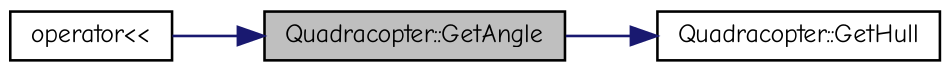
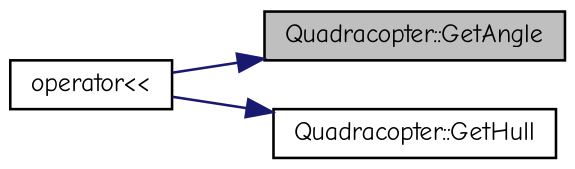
(598, 36) -> (209, 102)
